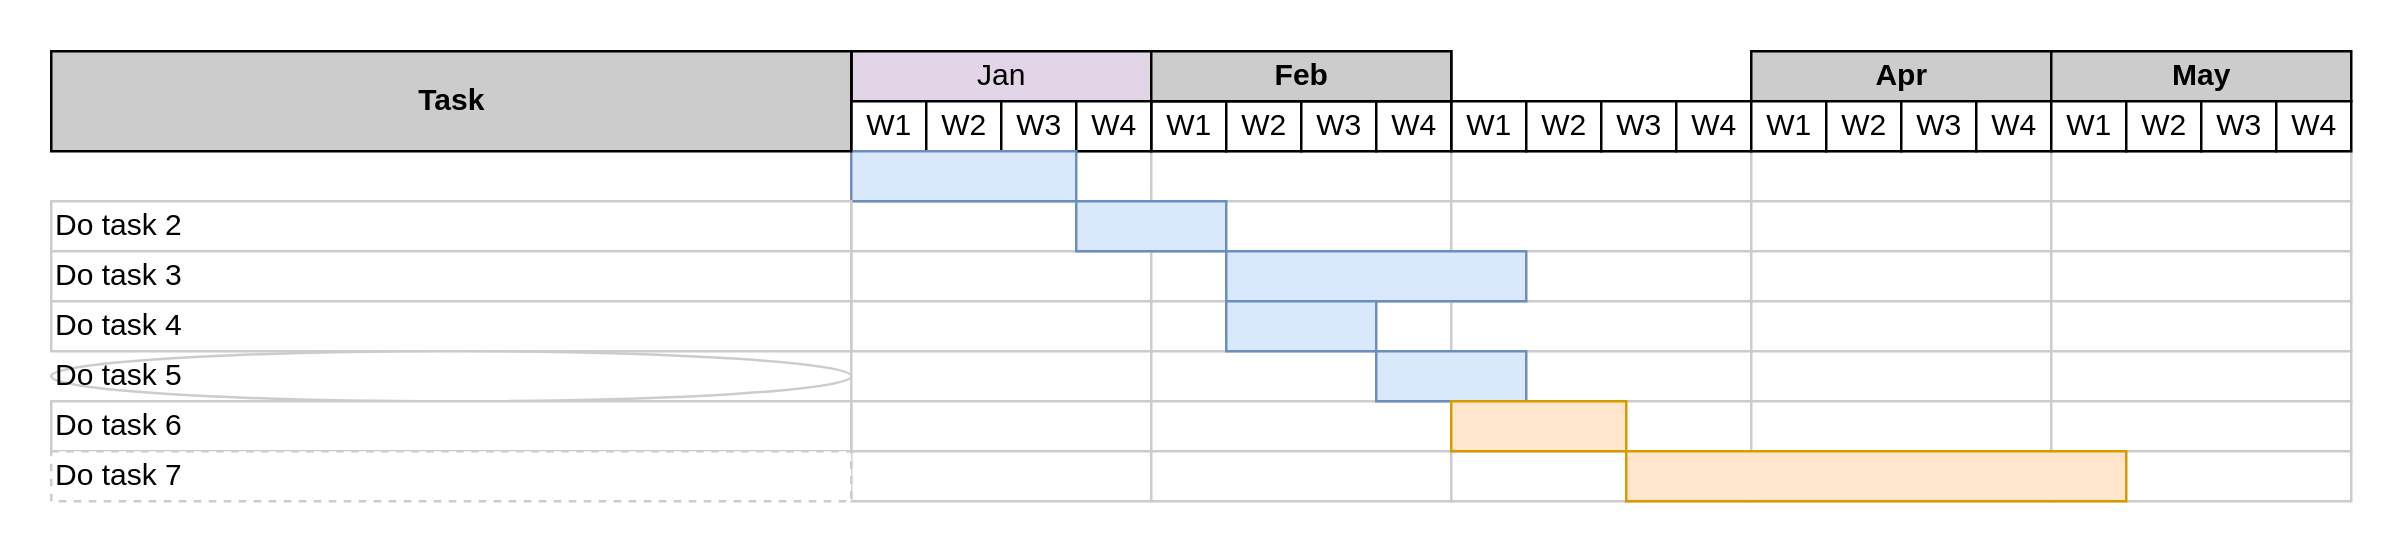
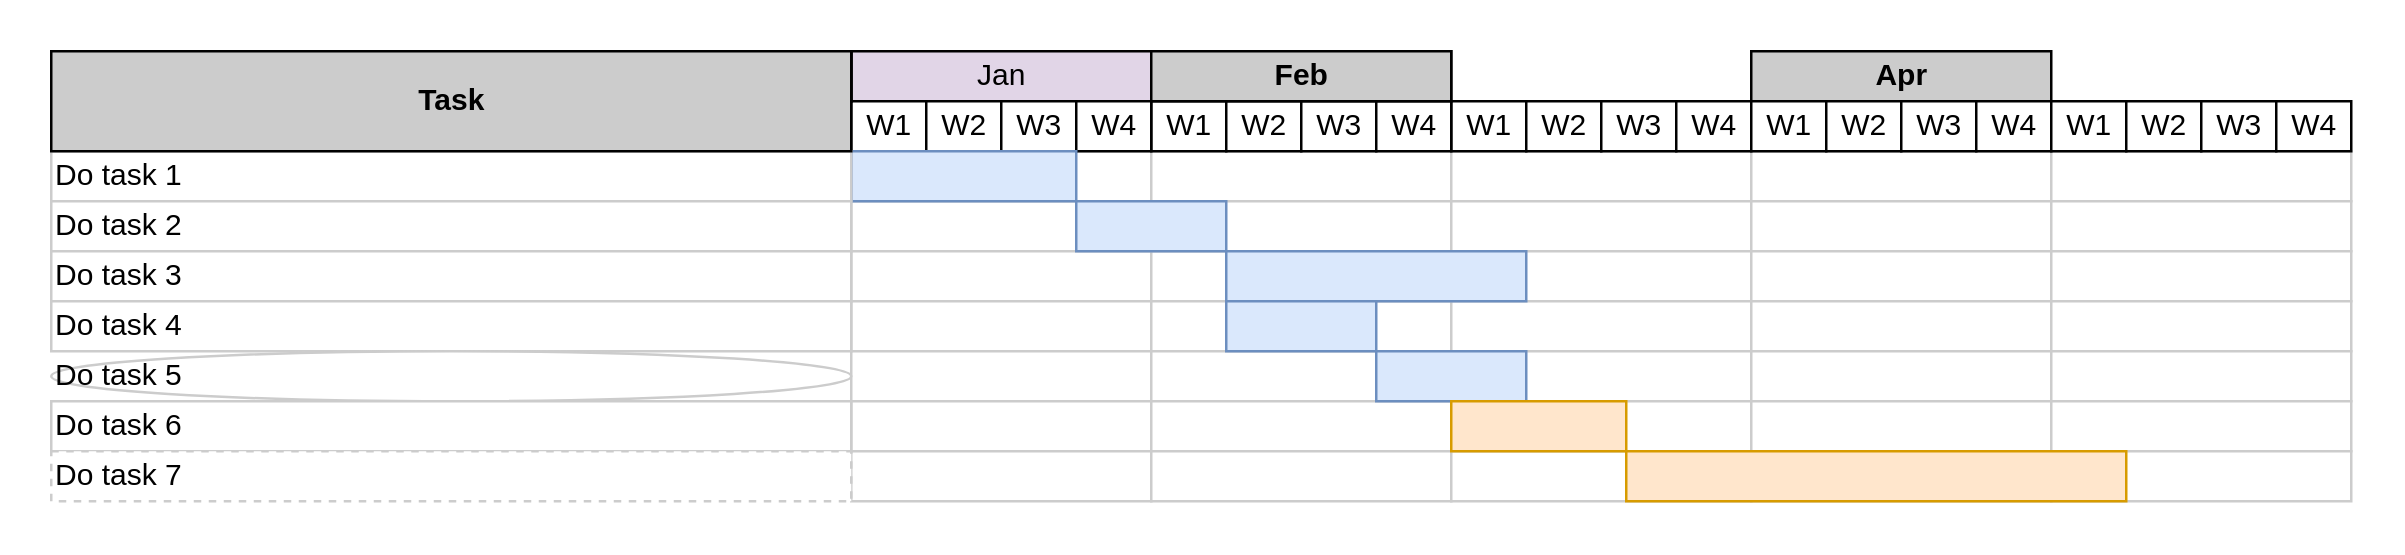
(2201, 76) -> none
none -> (451, 176)
